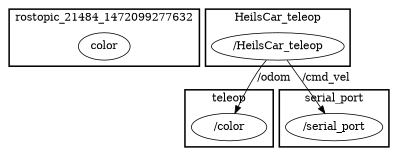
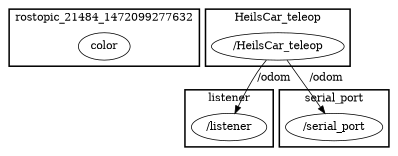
(326, 78) -> (326, 78)
(229, 99) -> (229, 99)
(229, 127) -> (229, 127)
